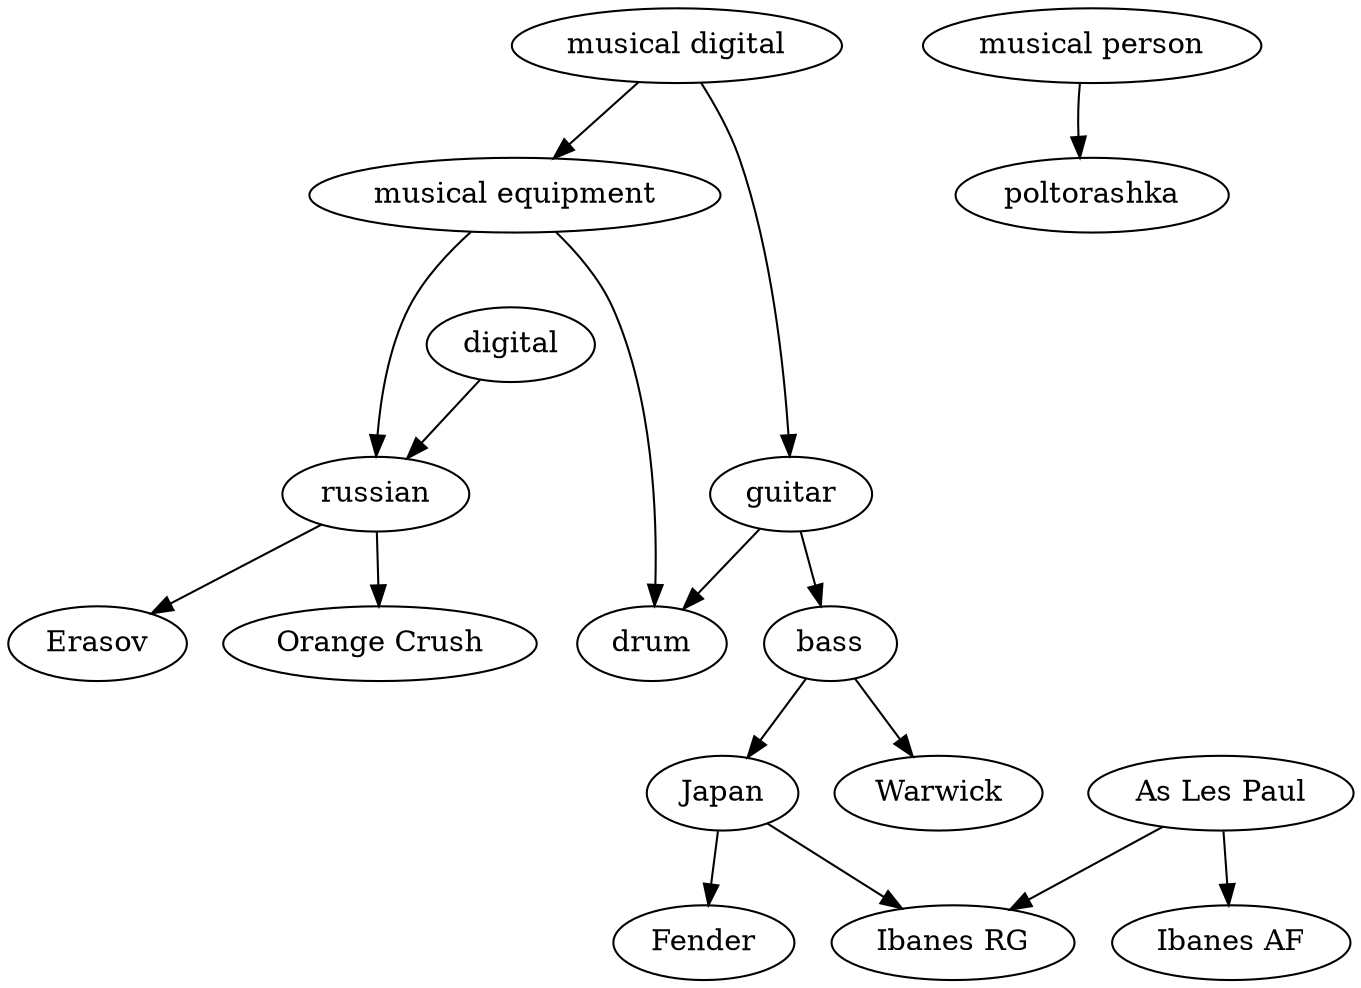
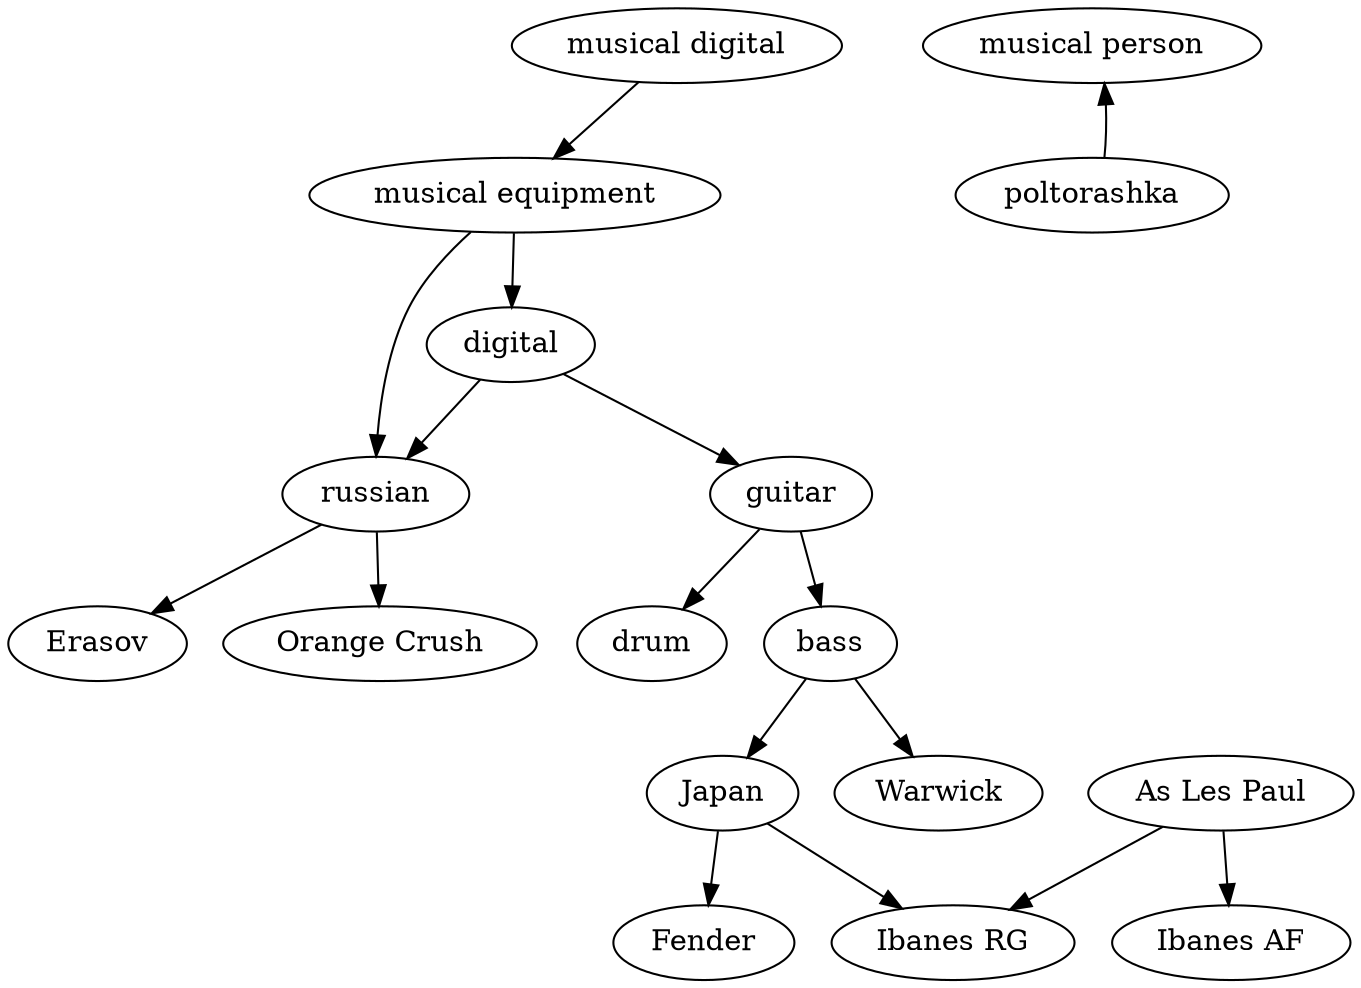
(1078, 110) -> (1106, 131)
(765, 253) -> (642, 415)
(640, 397) -> (513, 260)
